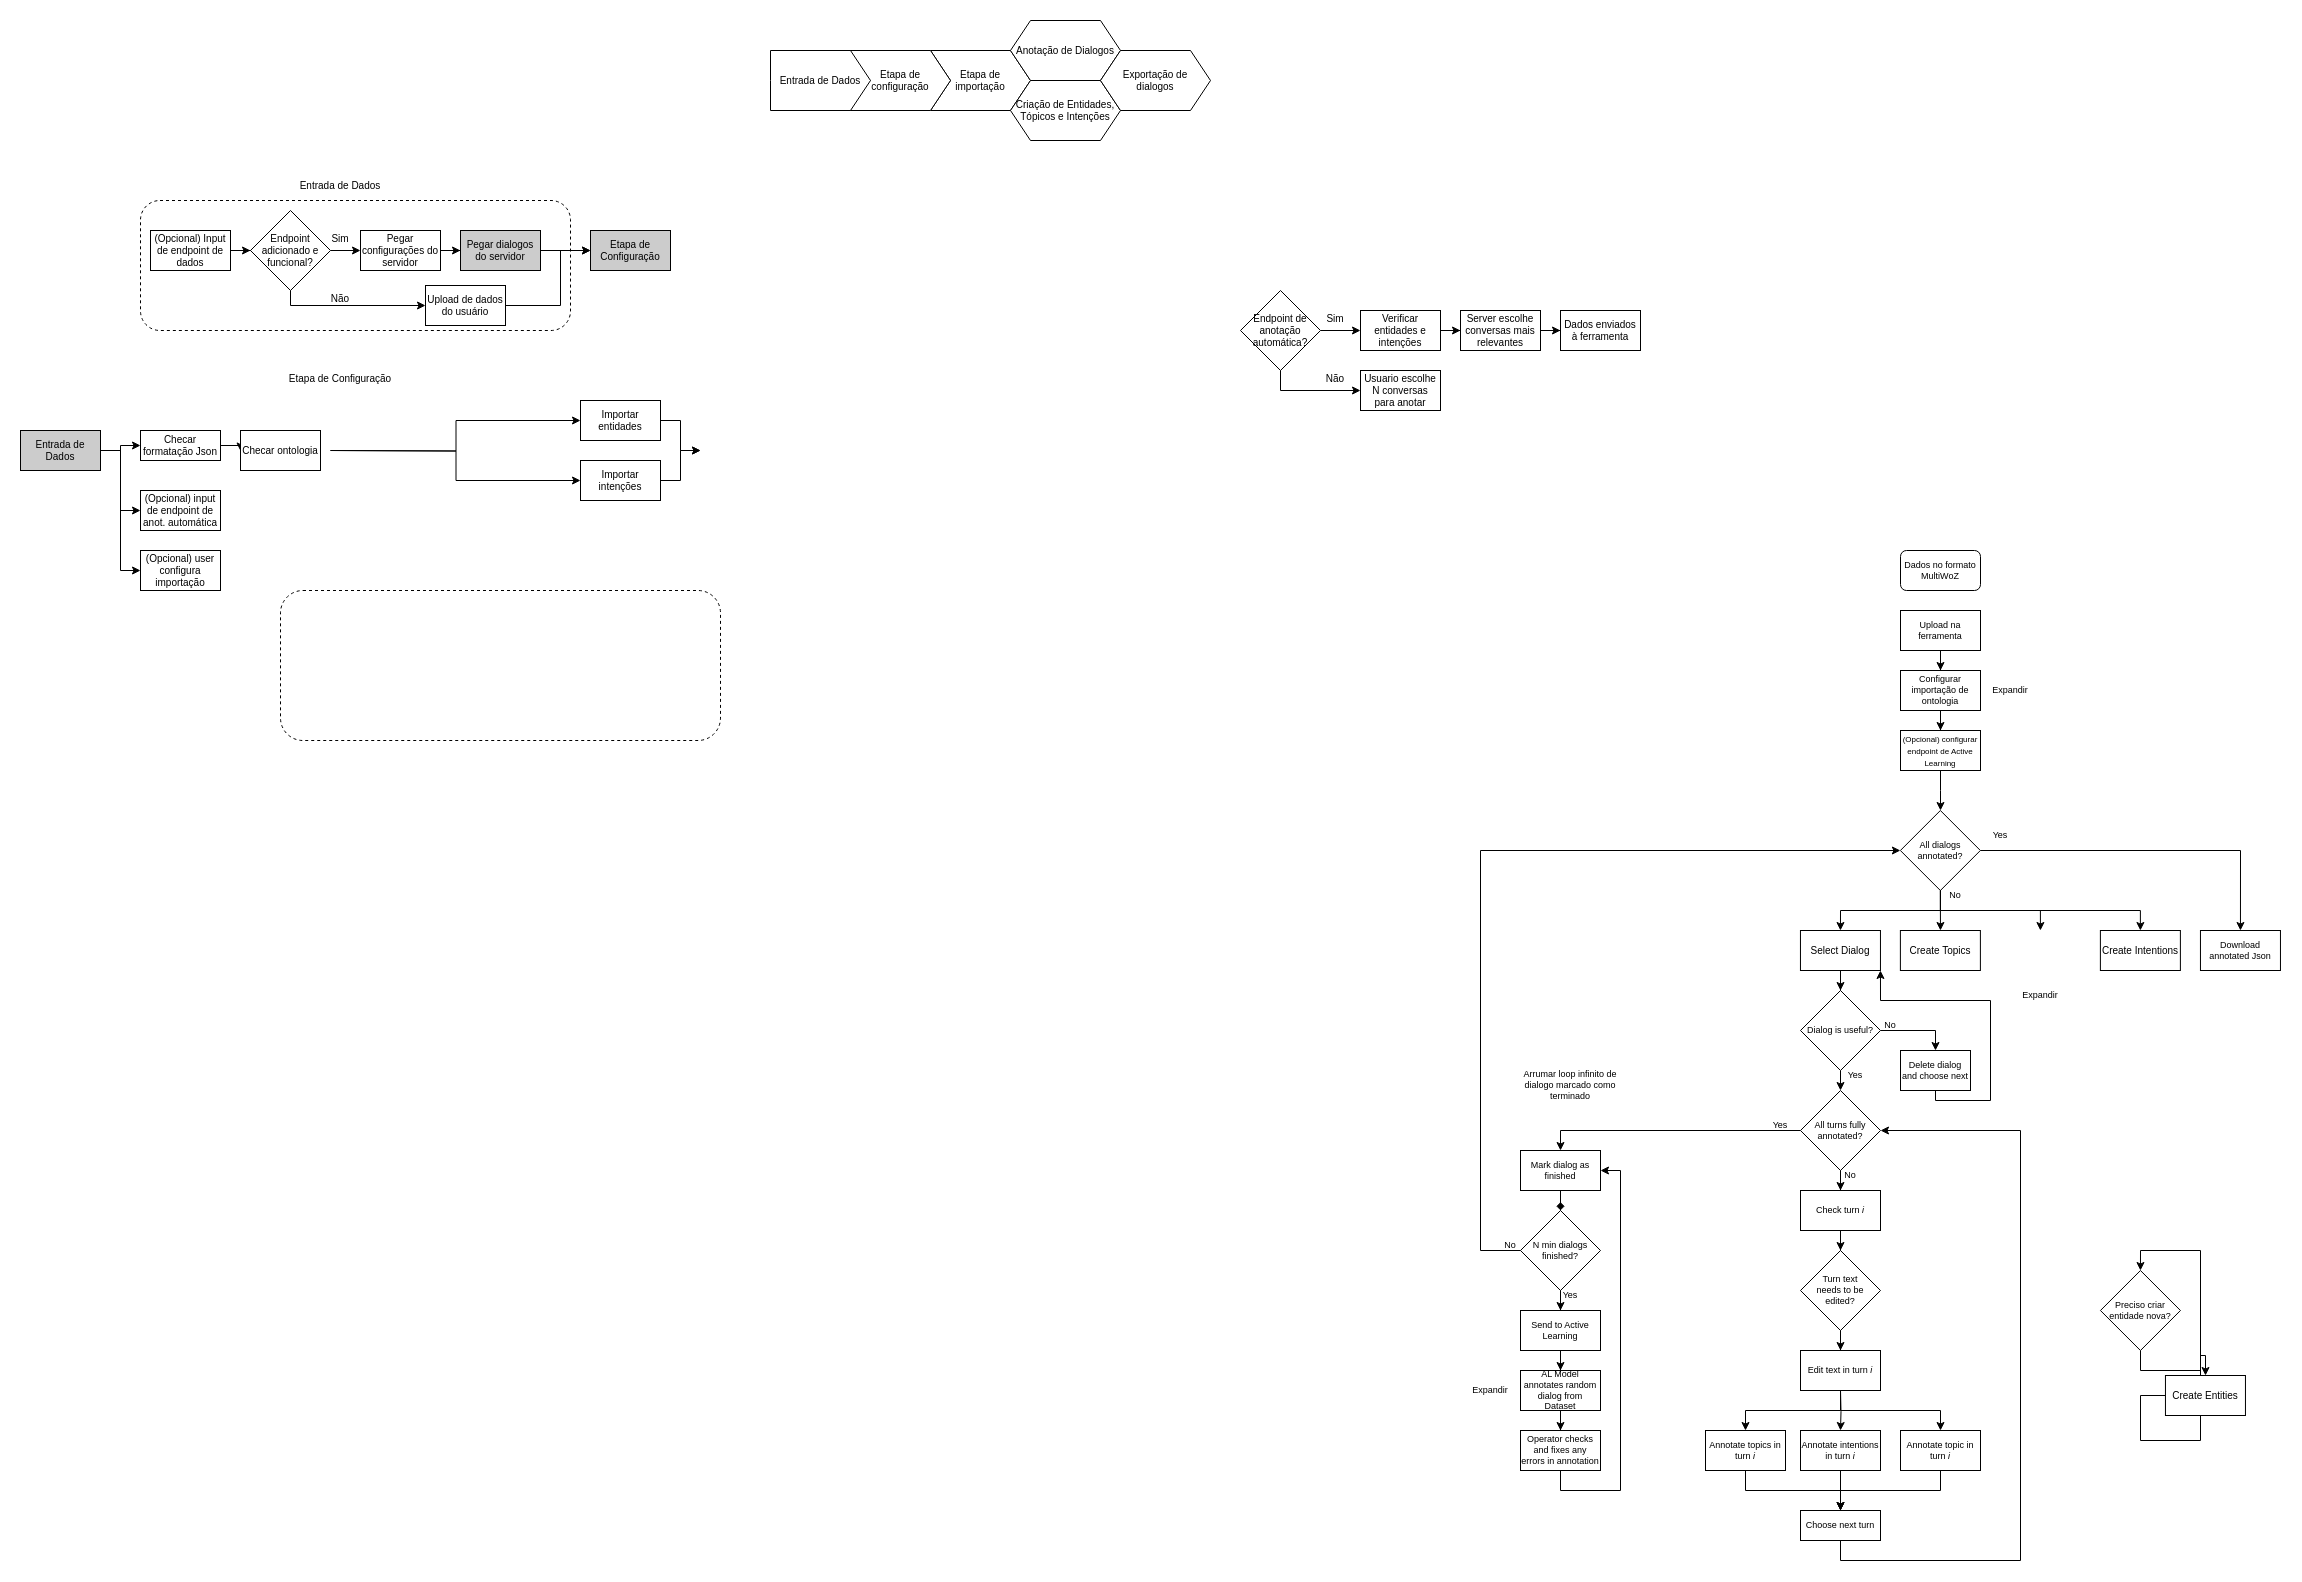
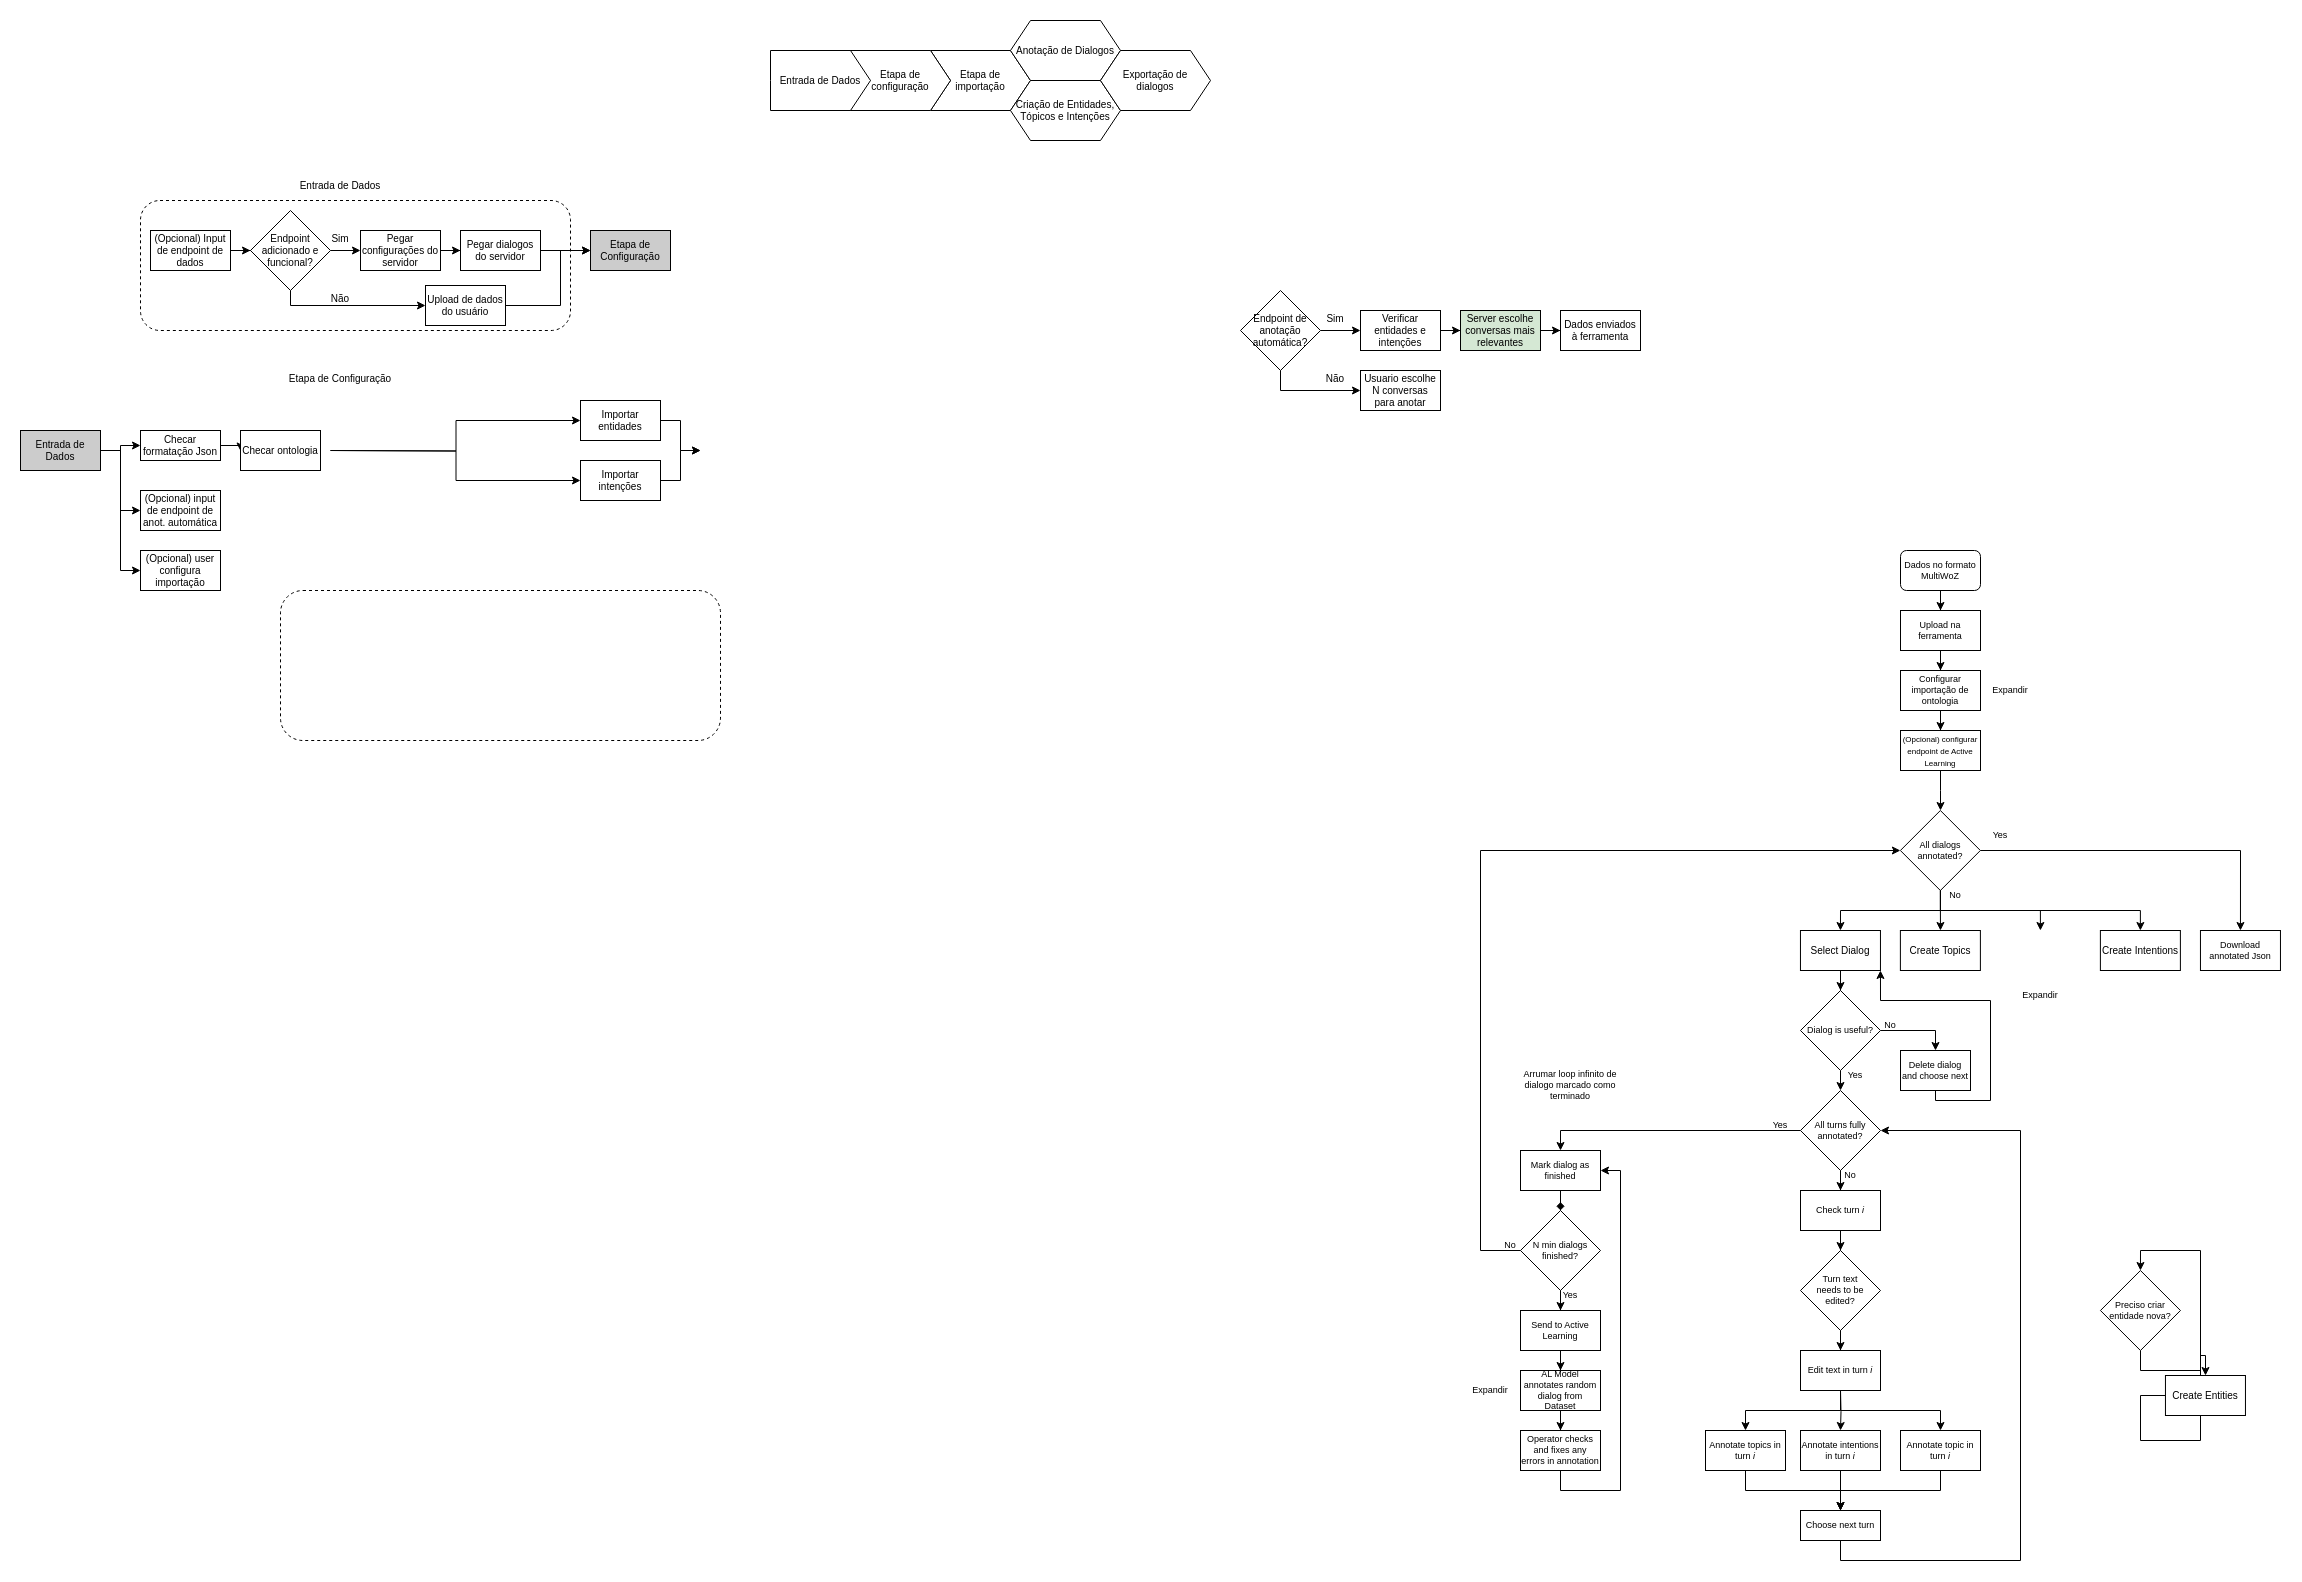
(501, 251) -> (501, 251)
(1501, 331) -> (1501, 331)
none -> (1941, 605)
